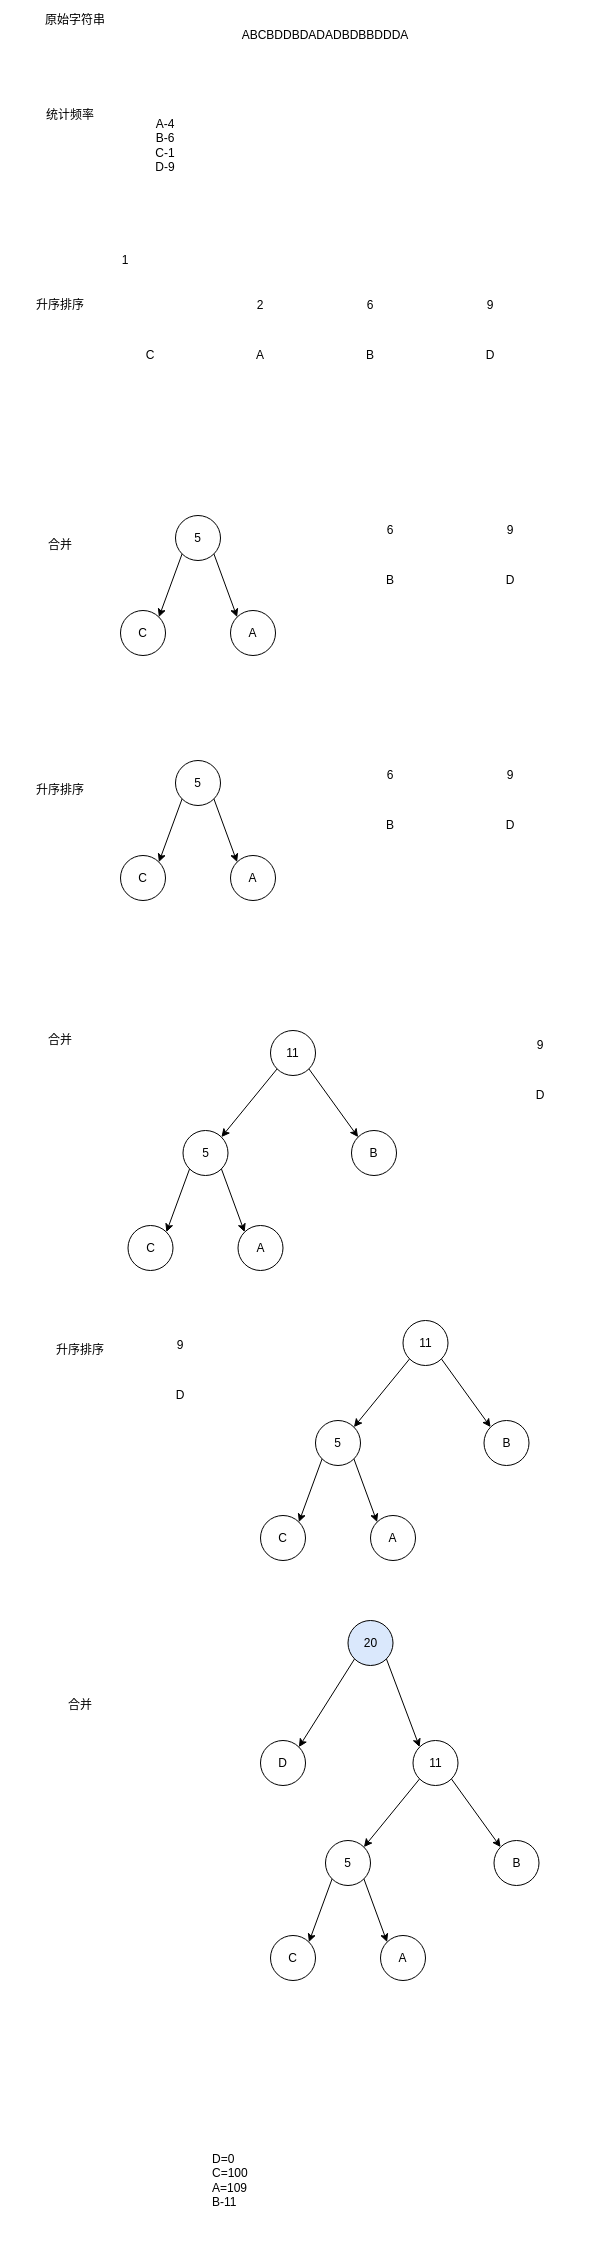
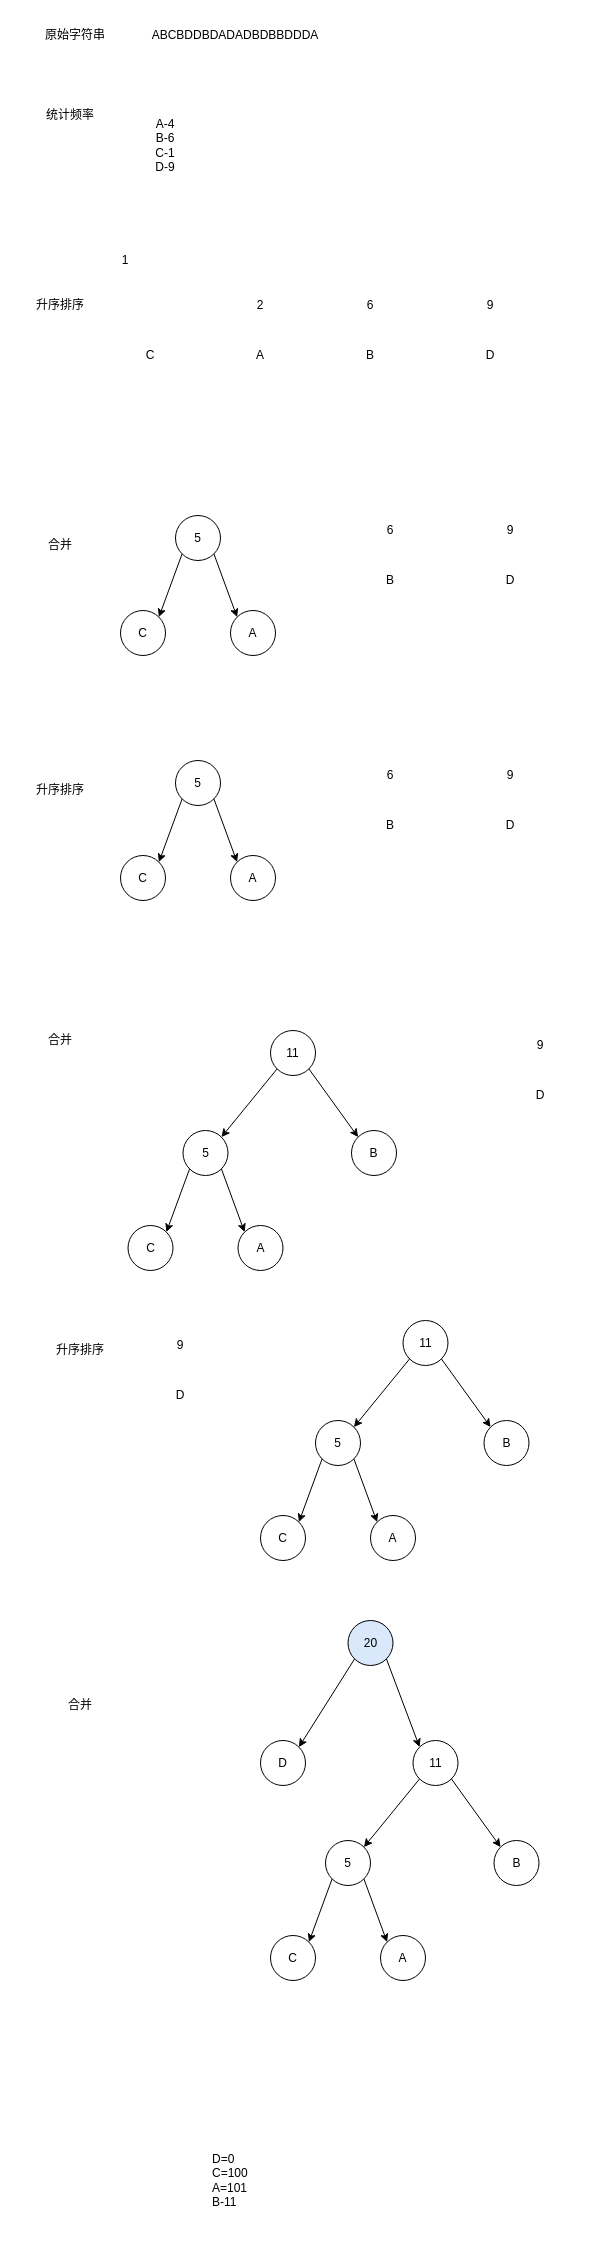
(76, 21) -> (76, 36)
(326, 36) -> (236, 36)
(229, 2181) -> (229, 2181)
